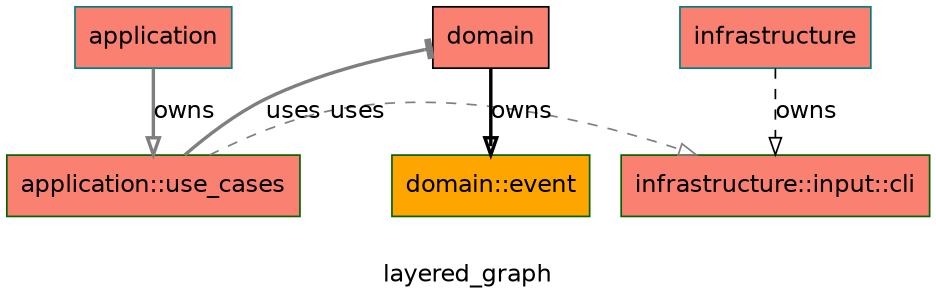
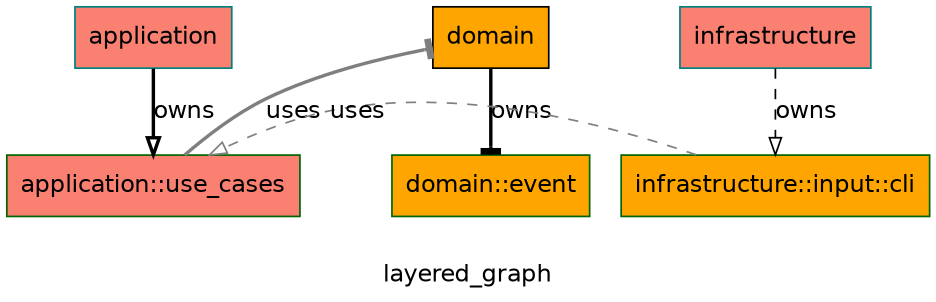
(491, 37) -> (491, 37)
(491, 96) -> (491, 96)
(153, 103) -> (153, 103)
(443, 103) -> (460, 104)
(775, 186) -> (775, 186)
